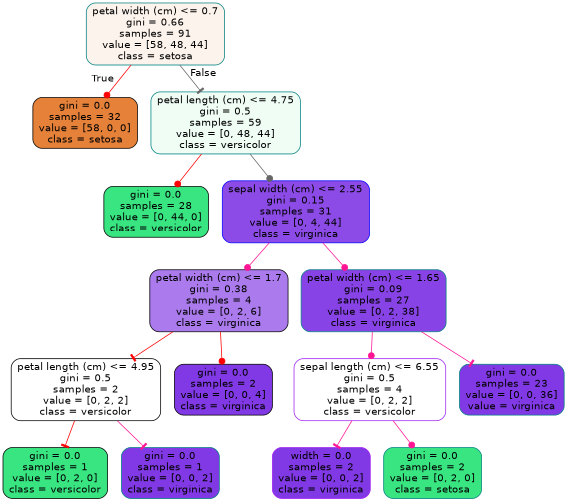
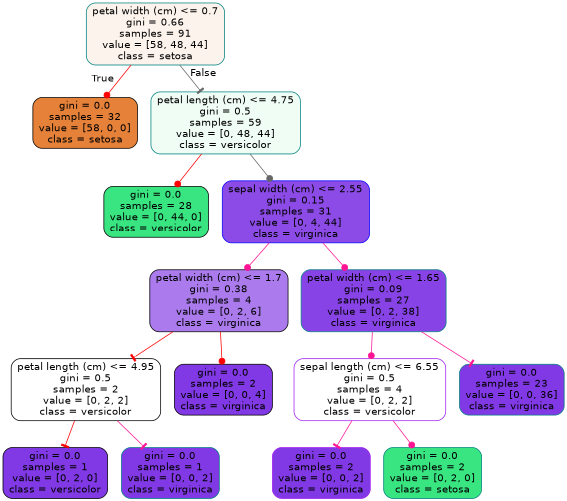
(512, 390) -> (512, 390)
(55, 473) -> (55, 473)
(321, 473) -> (321, 473)
